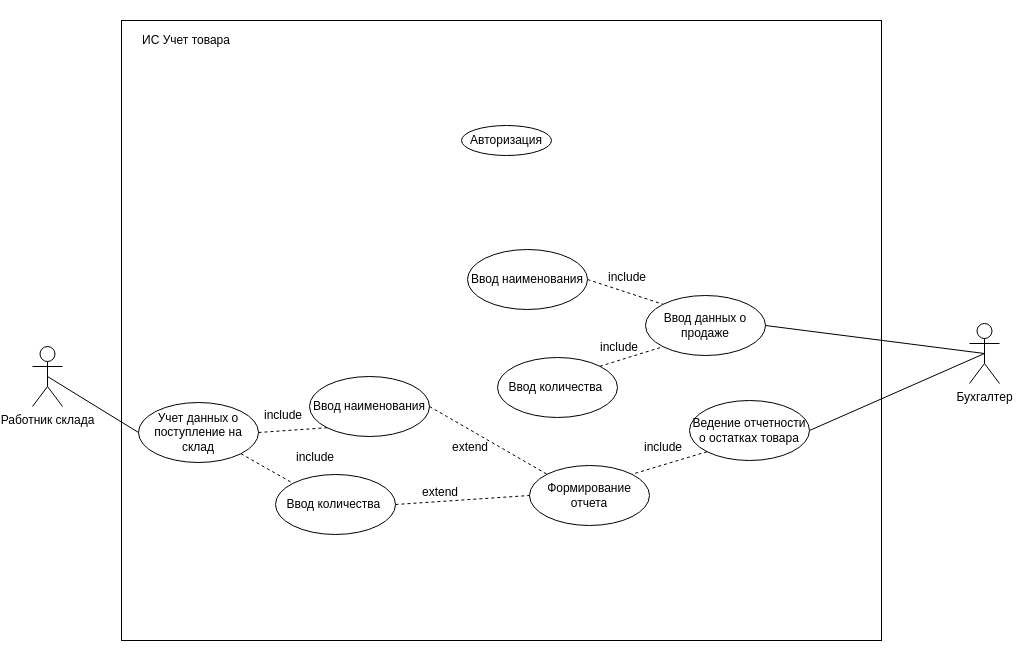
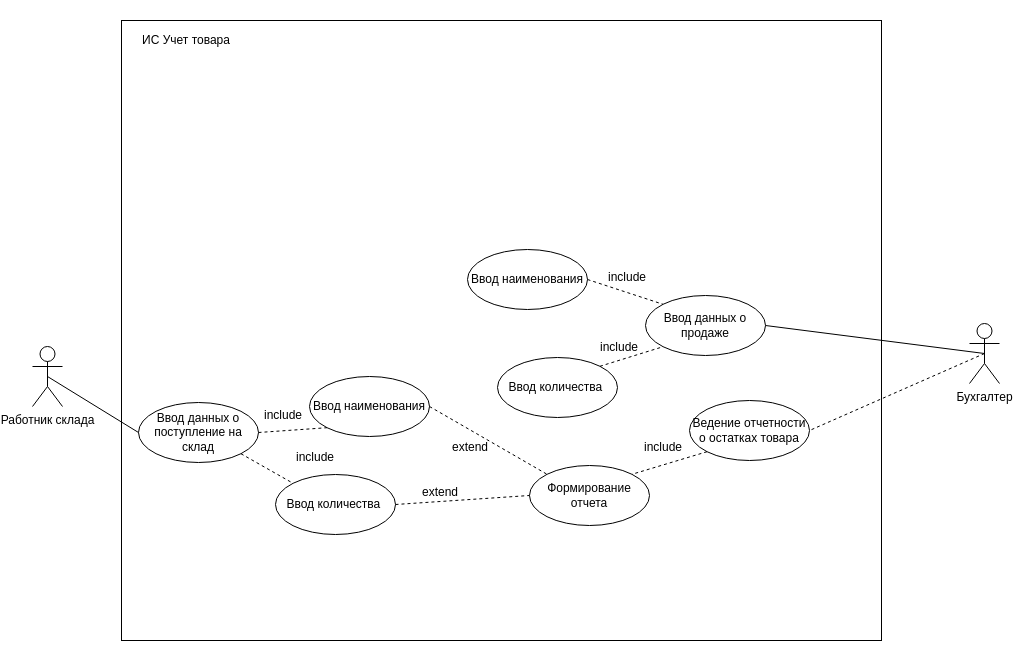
(507, 141) -> none
(896, 393) -> (896, 393)
(199, 433) -> (199, 433)
